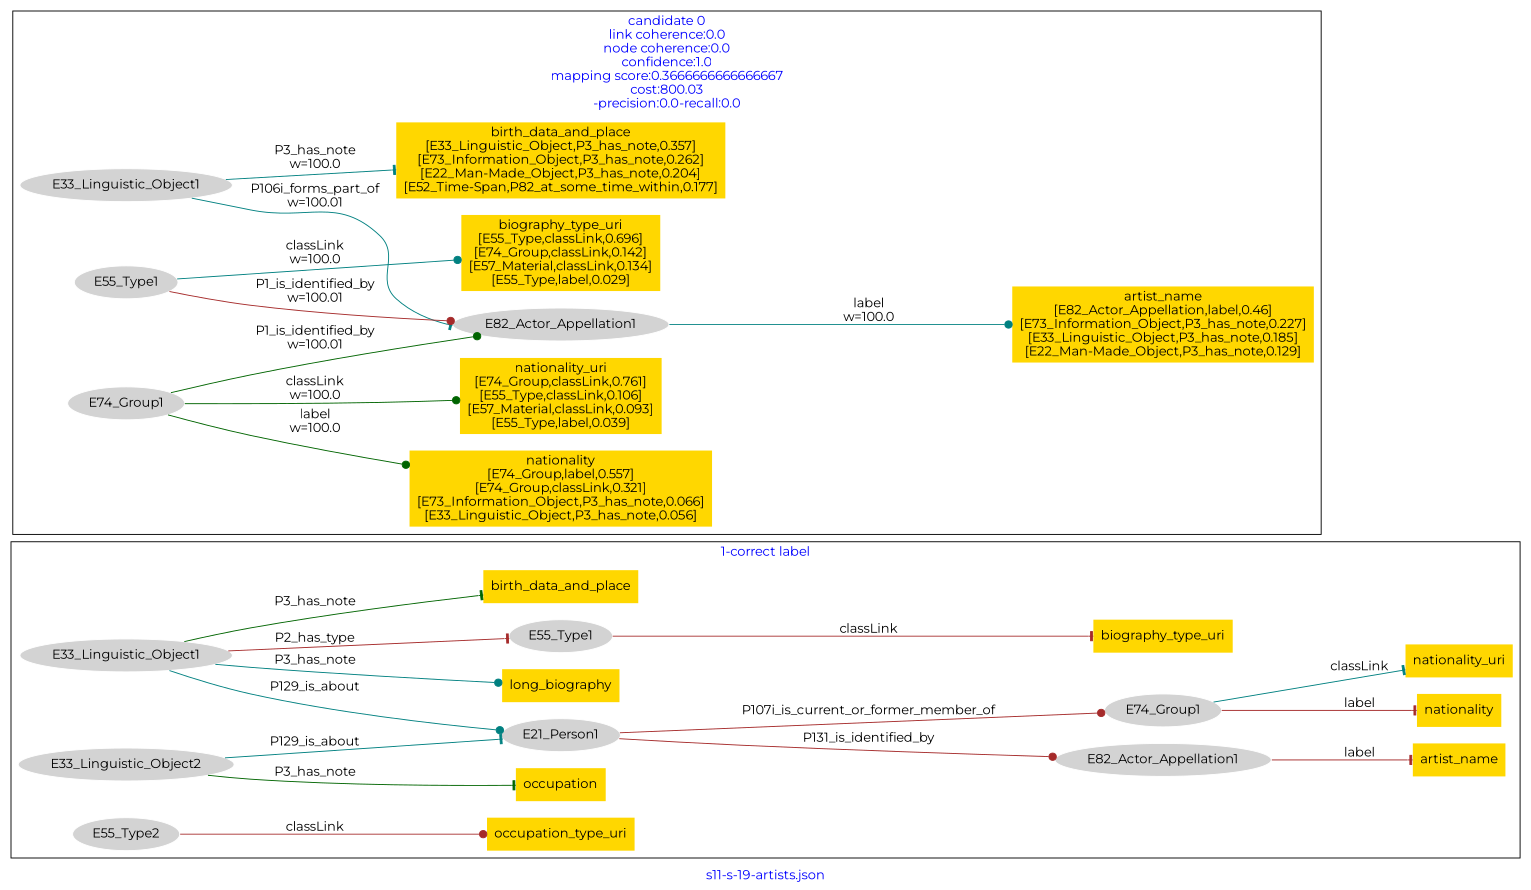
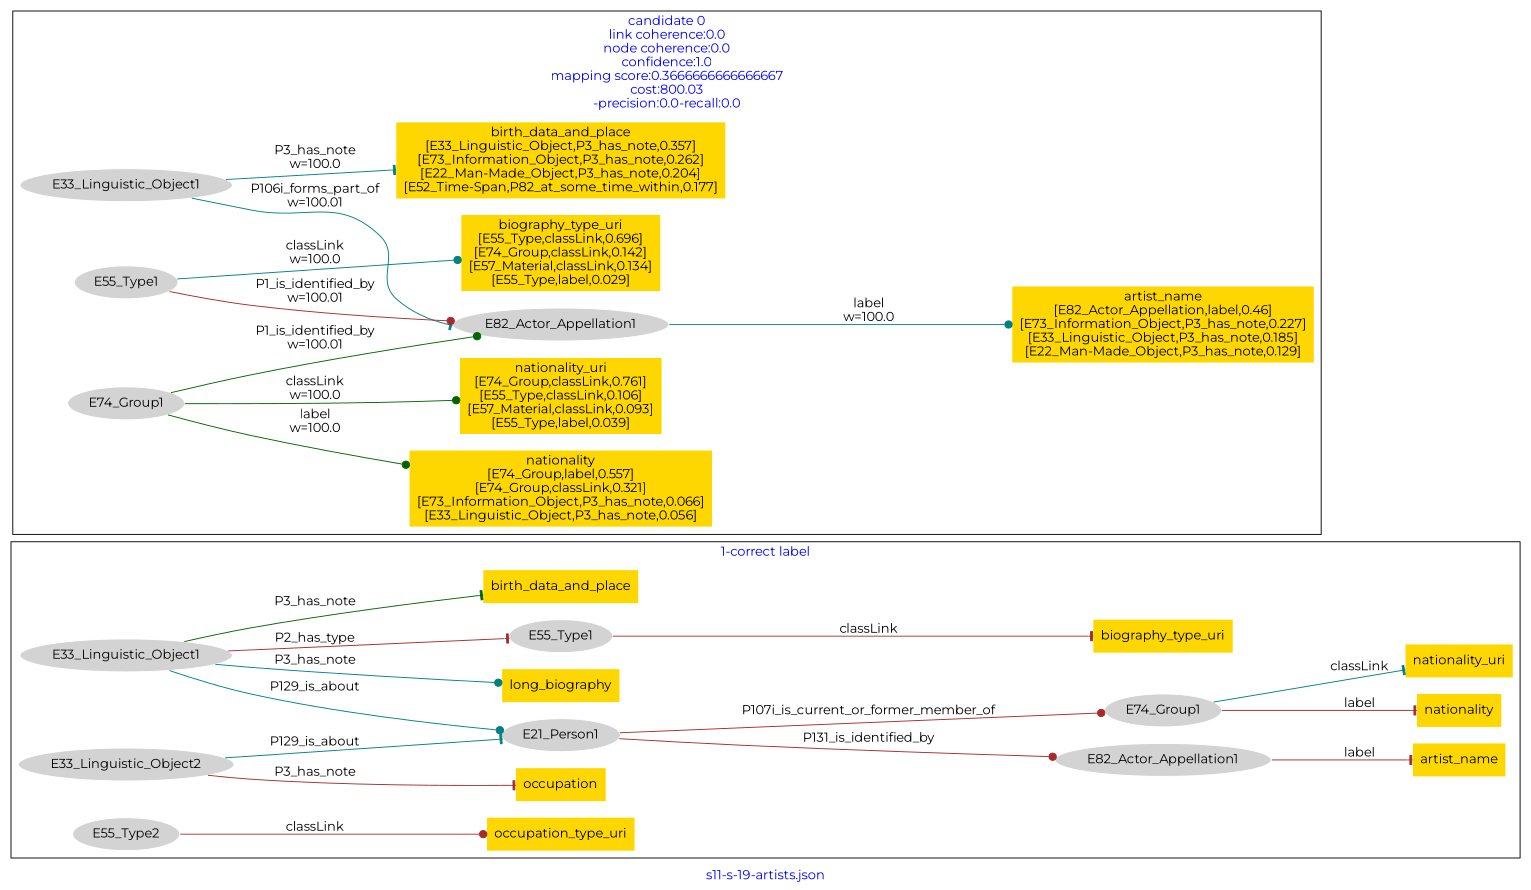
(359, 784) -> (359, 784)
